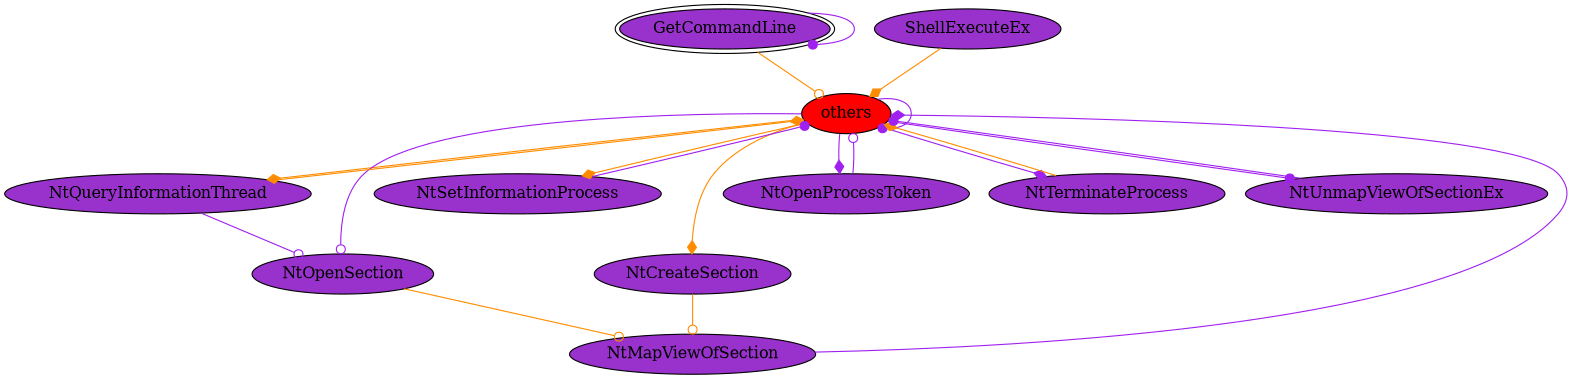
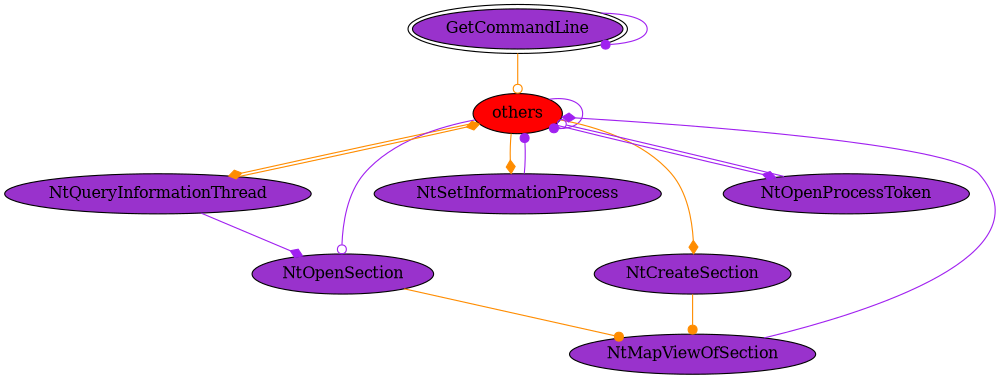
(968, 29) -> none
(1107, 194) -> none
(1397, 194) -> none
(248, 233) -> (246, 232)
(693, 310) -> (693, 310)
(509, 312) -> (509, 312)
